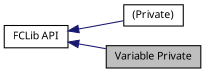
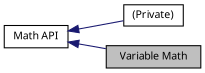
(36, 37) -> (36, 37)
(154, 57) -> (154, 57)
